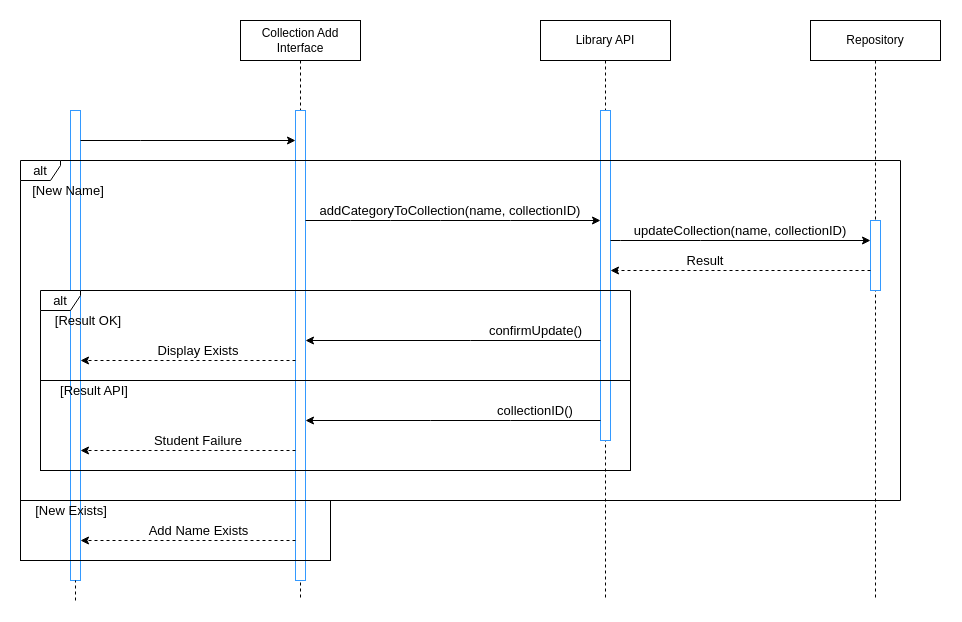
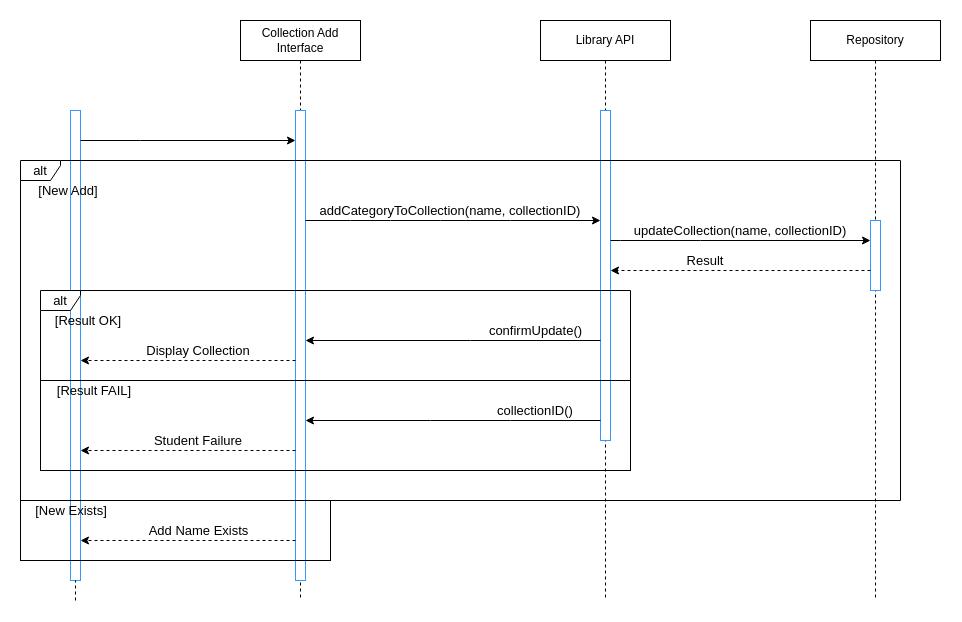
(69, 191) -> (69, 191)
(199, 351) -> (199, 351)
(95, 391) -> (95, 391)
